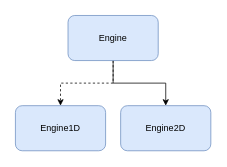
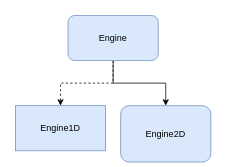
(60, 128) -> (60, 128)
(165, 128) -> (165, 134)
